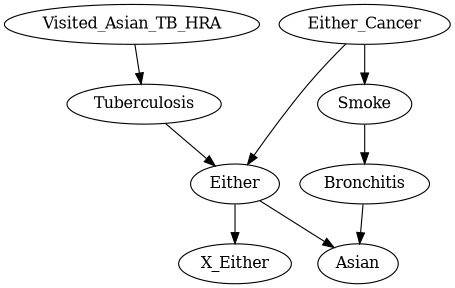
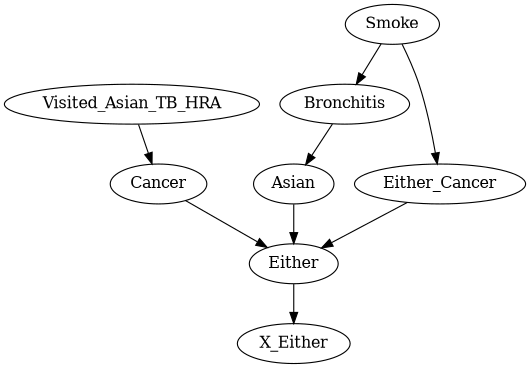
(365, 59) -> (423, 97)
(144, 104) -> (159, 184)
(292, 221) -> (294, 218)
